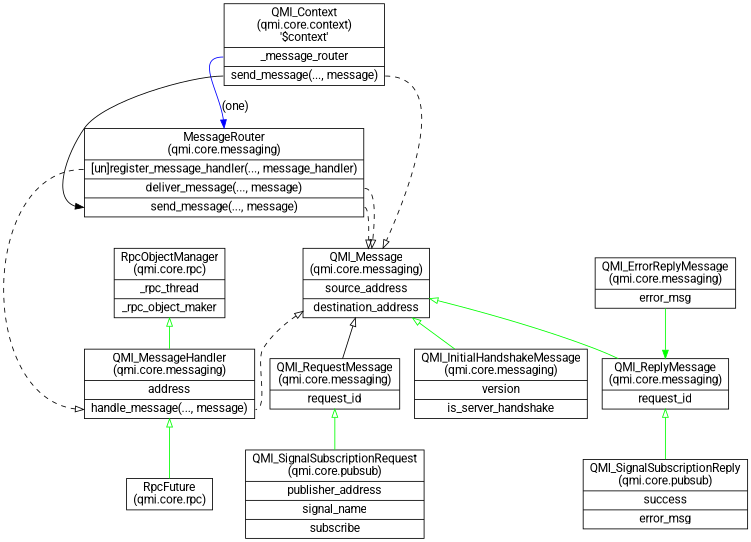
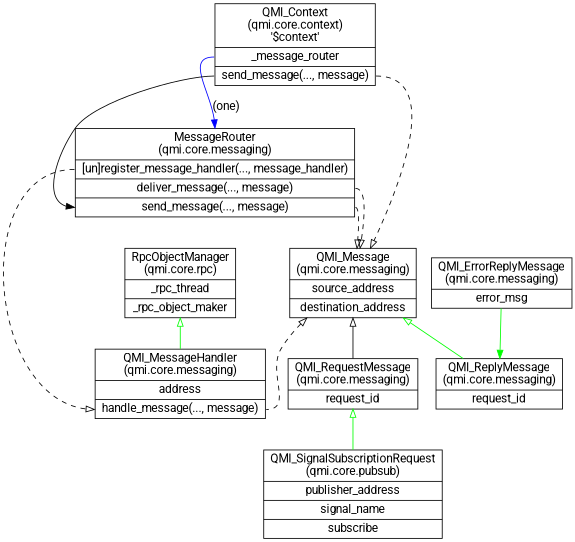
(501, 384) -> none
(170, 494) -> none
(665, 494) -> none
